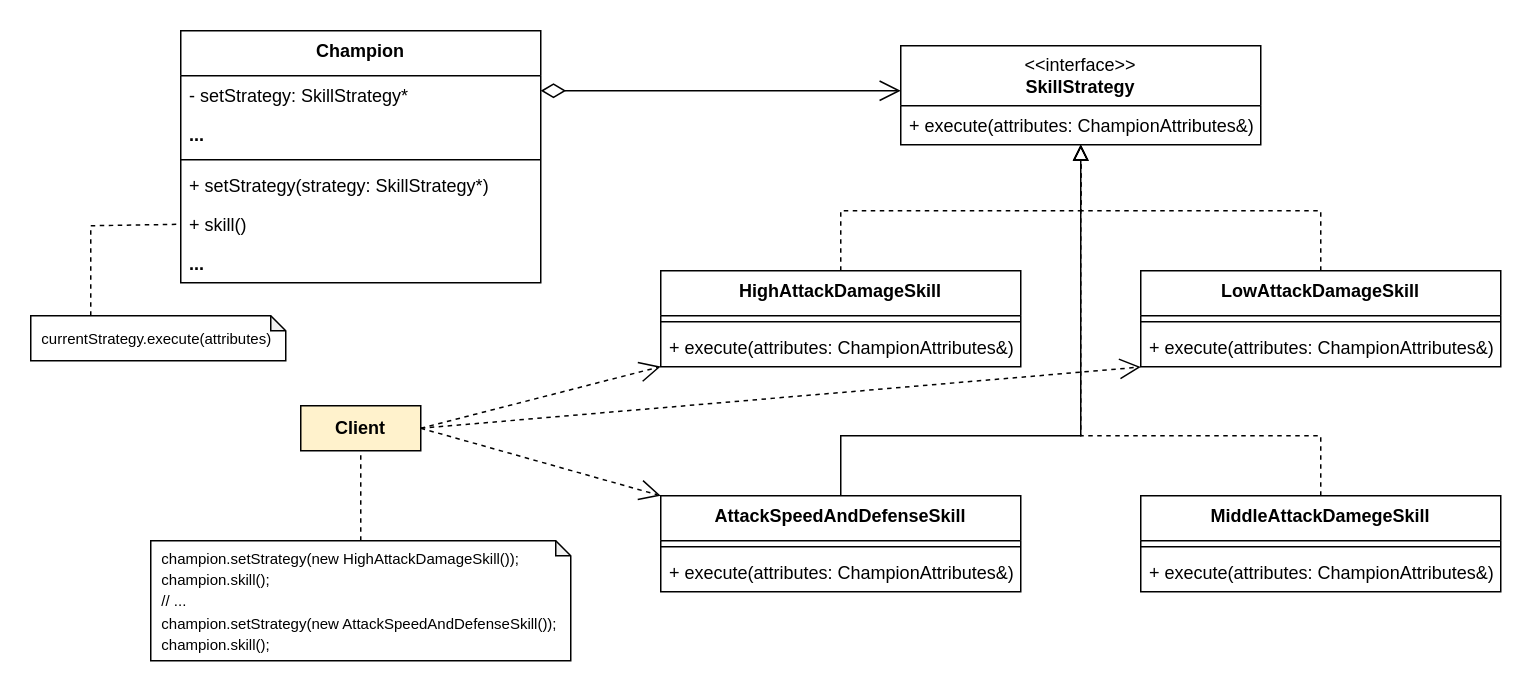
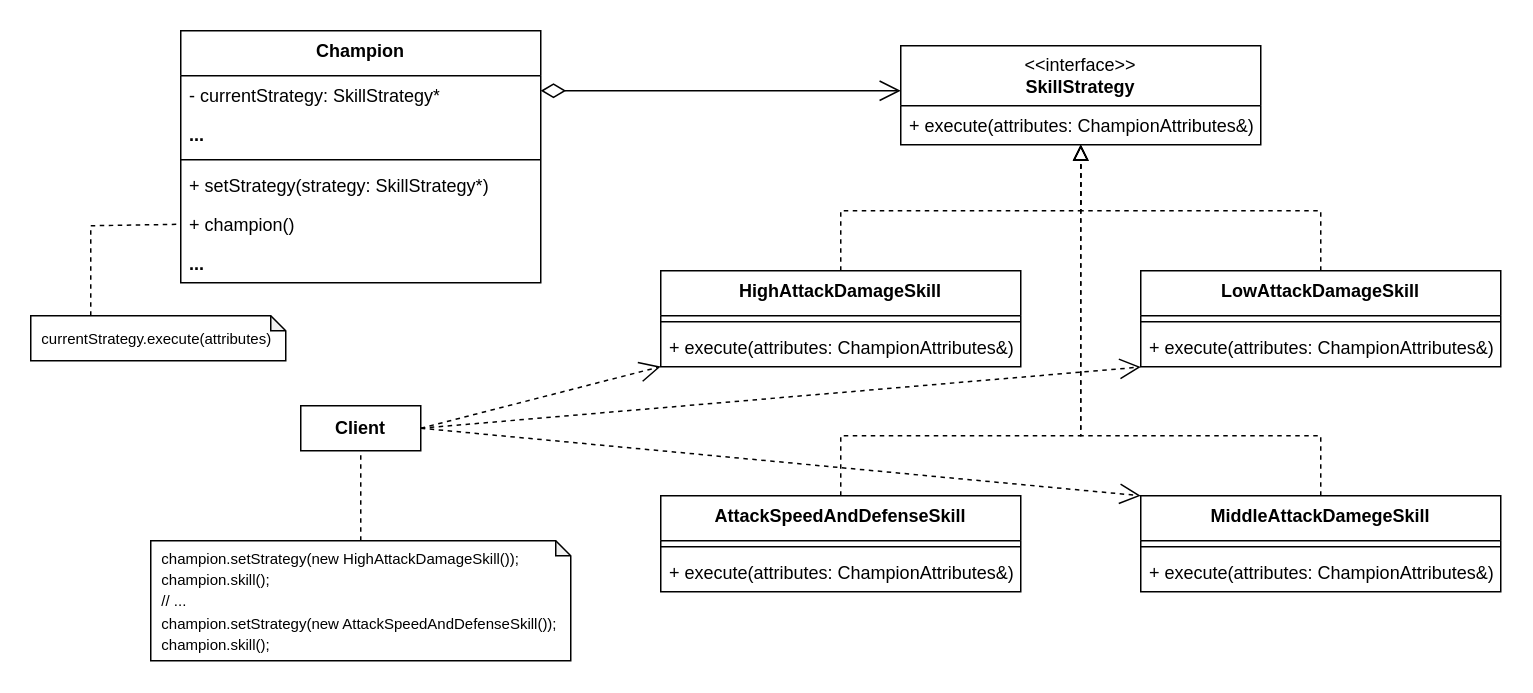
(324, 97) -> (344, 97)
(228, 226) -> (248, 226)
(361, 428) -> (361, 428)
(932, 436) -> (932, 436)
none -> (785, 462)
(543, 463) -> none
